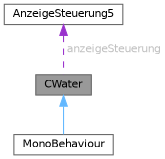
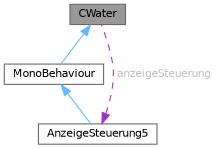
none -> (79, 109)
